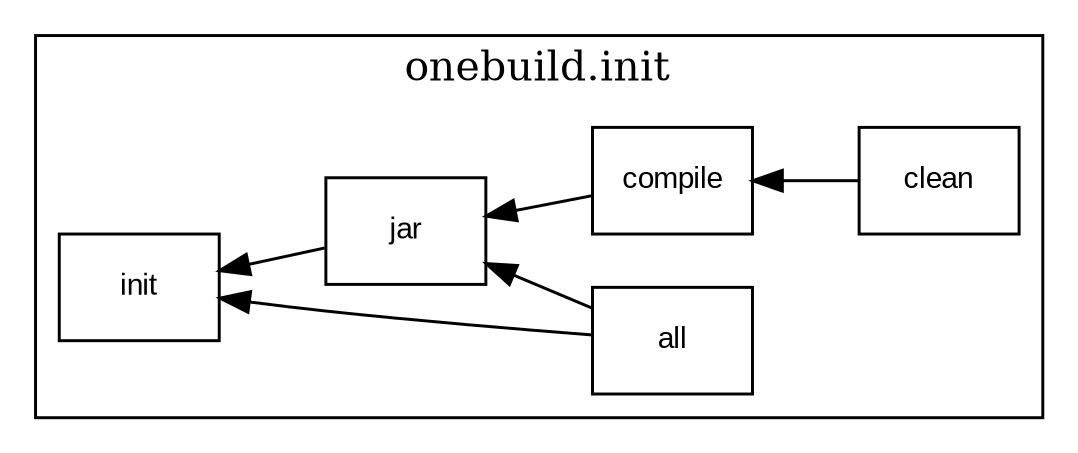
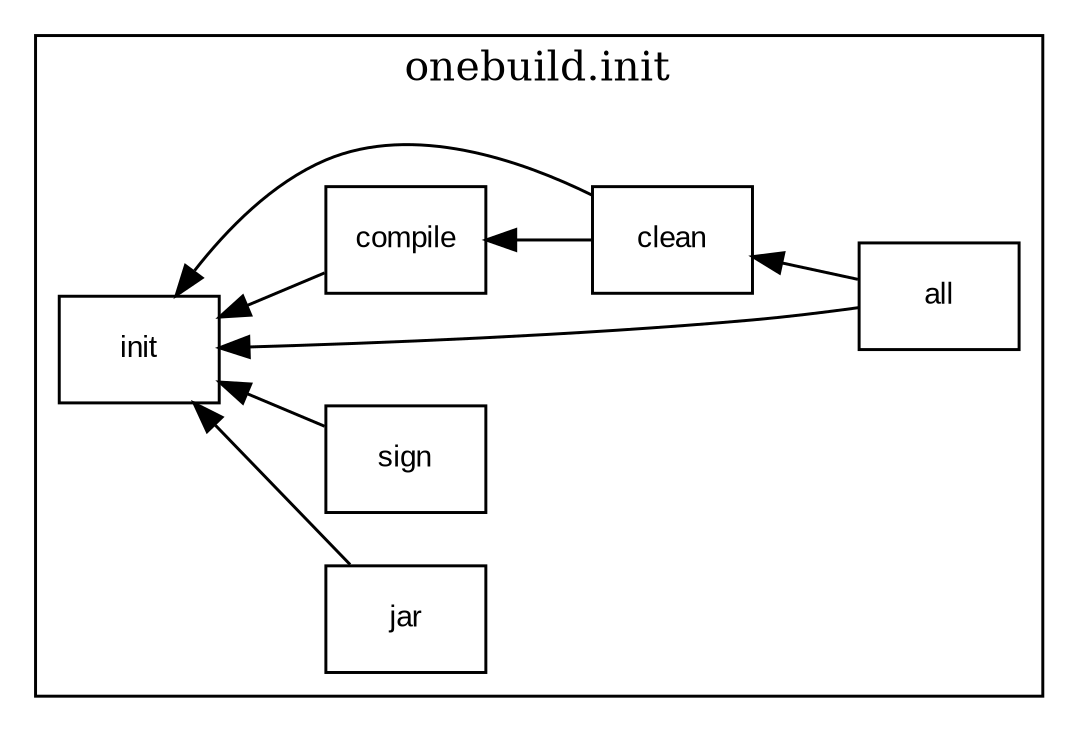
none -> (376, 147)
(554, 203) -> (286, 289)
(552, 291) -> (820, 271)
none -> (406, 459)
